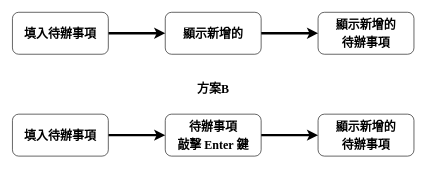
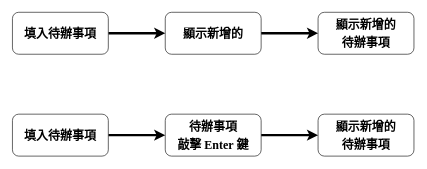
(213, 87) -> none
